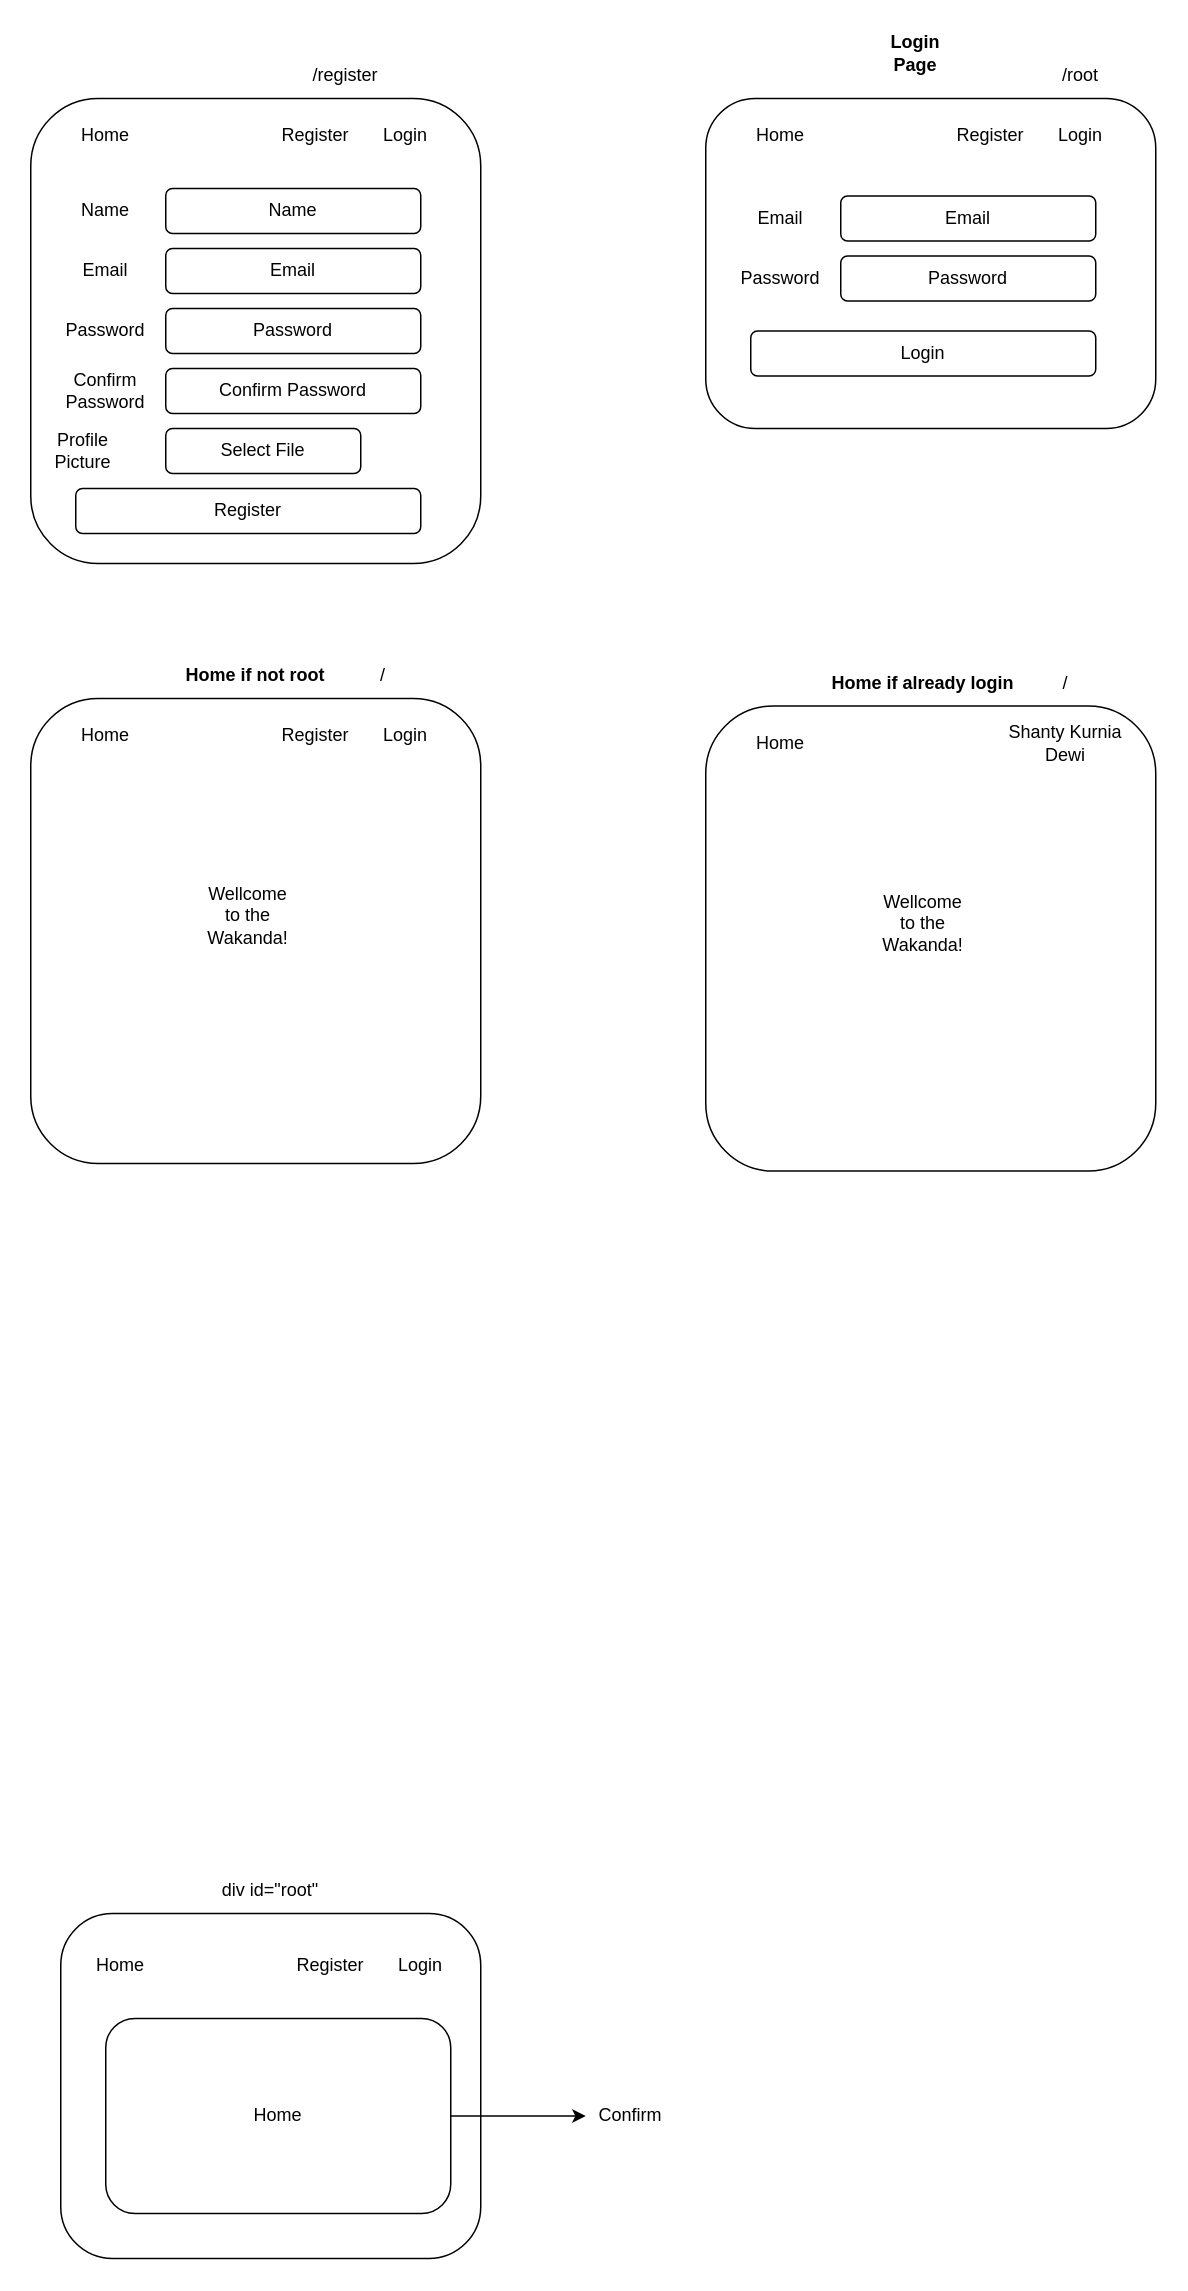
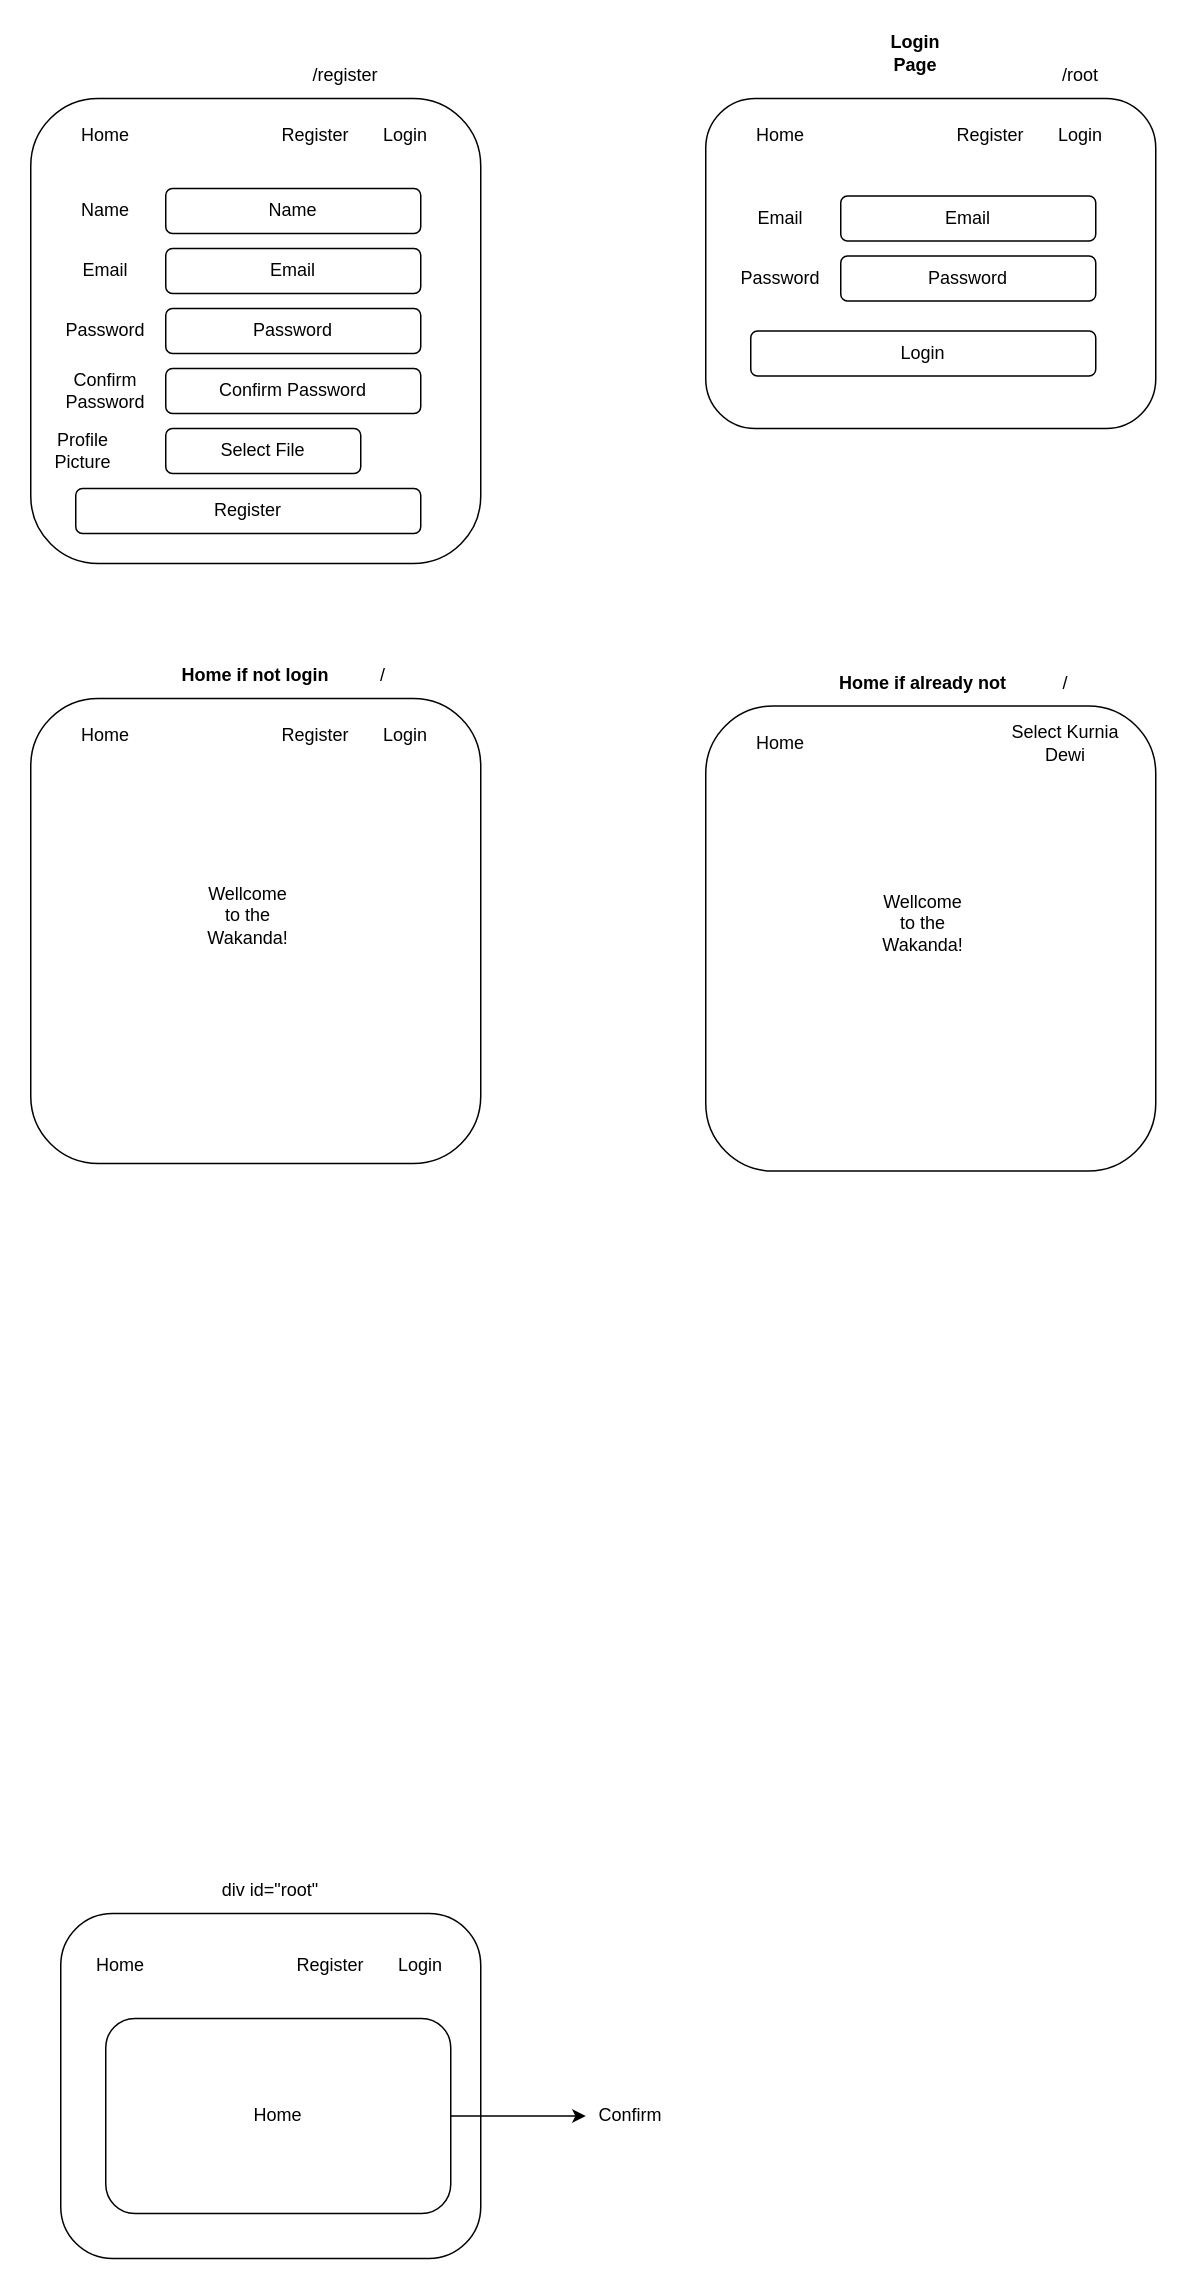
(256, 676) -> (256, 676)
(923, 683) -> (923, 683)
(1066, 743) -> (1066, 743)
